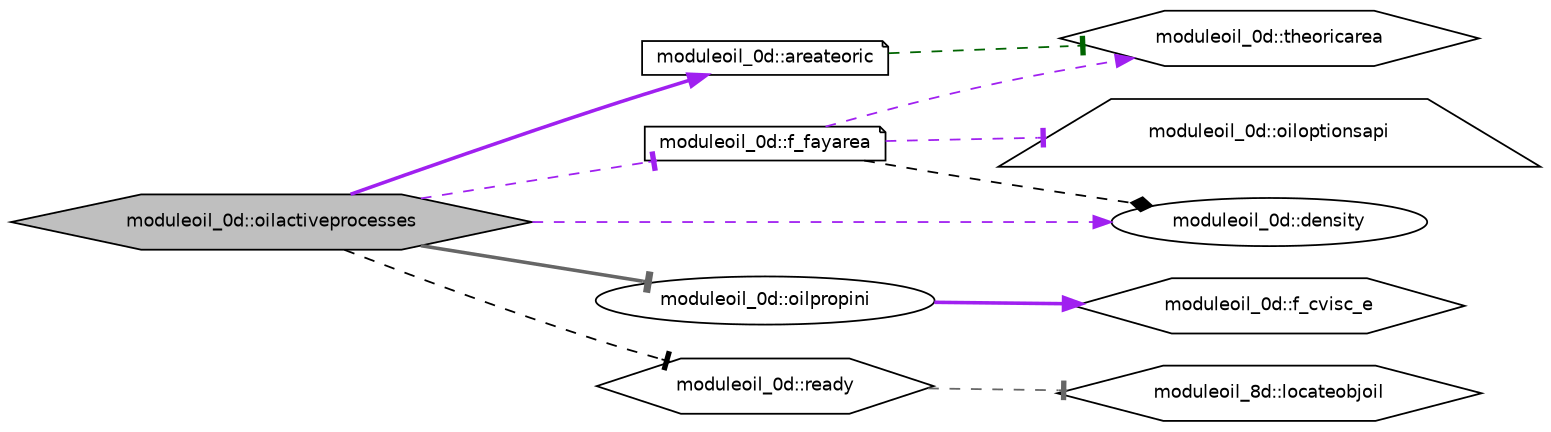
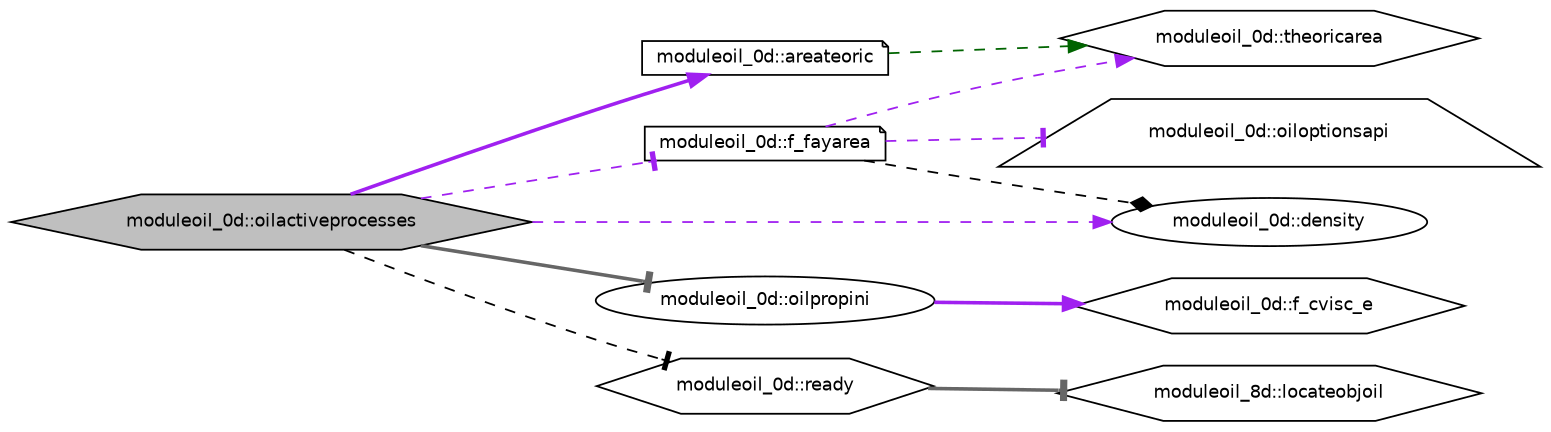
(979, 50) -> (979, 50)
(993, 389) -> (993, 389)
